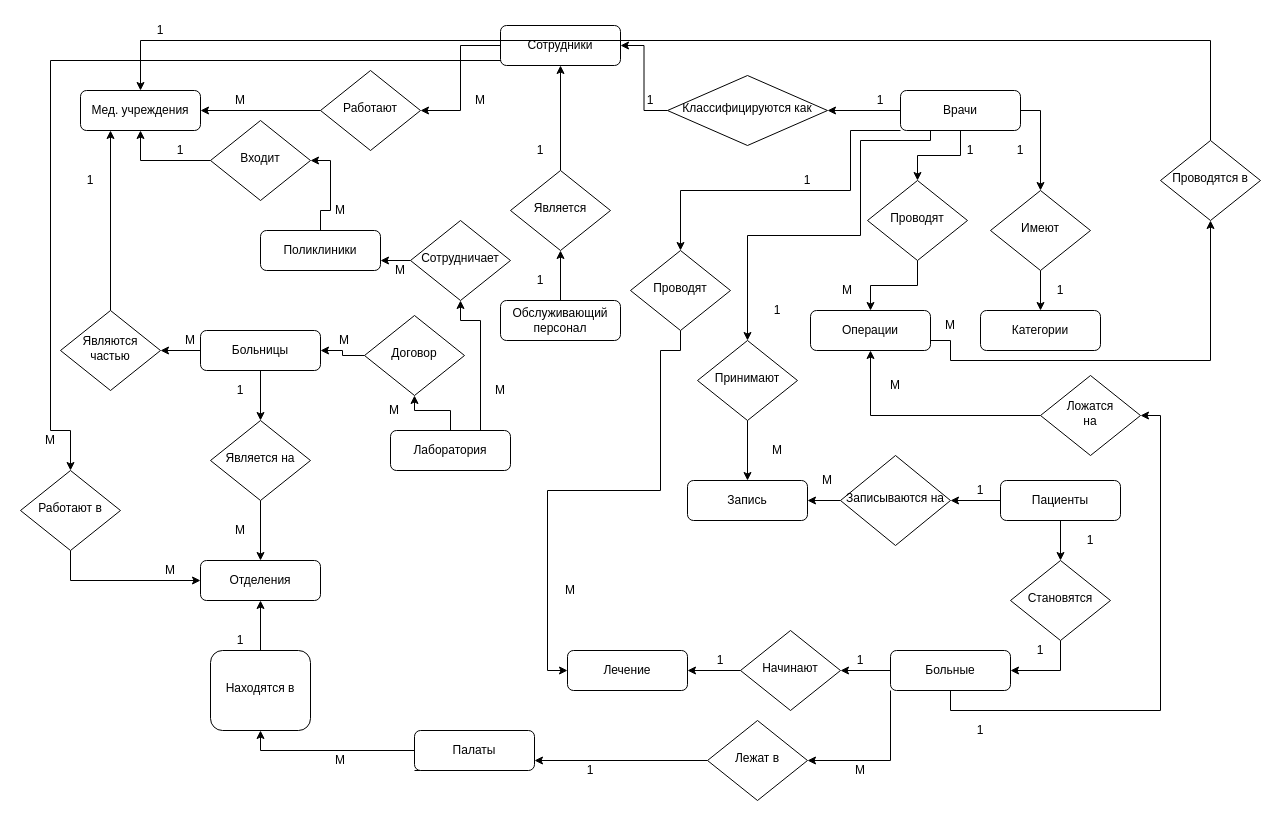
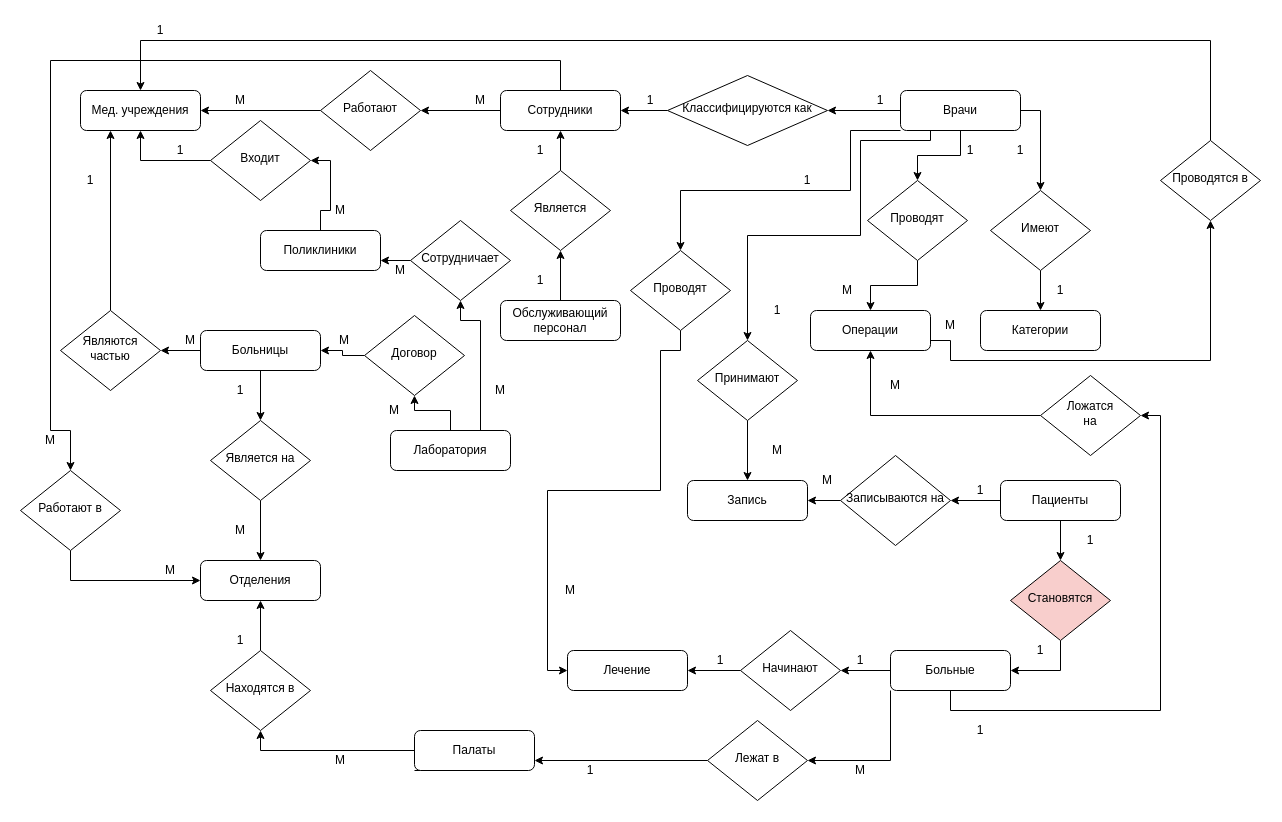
(561, 46) -> (561, 111)
(1061, 601) -> (1061, 601)
(261, 691) -> (261, 691)
